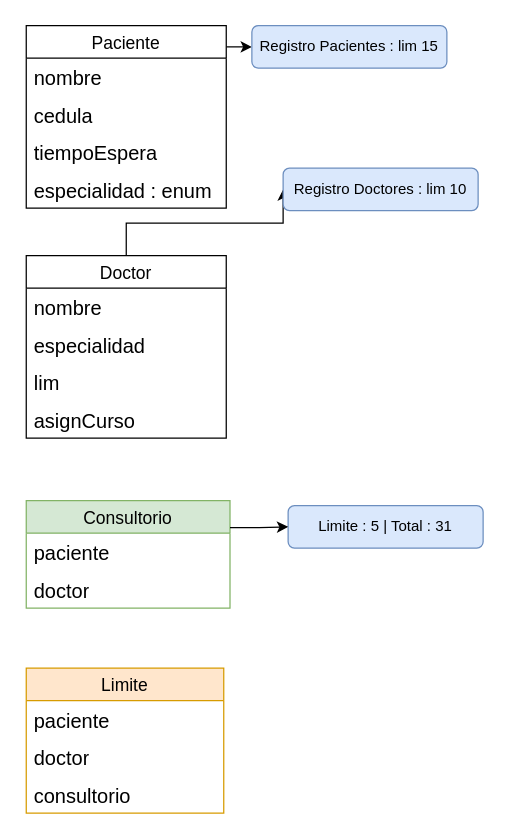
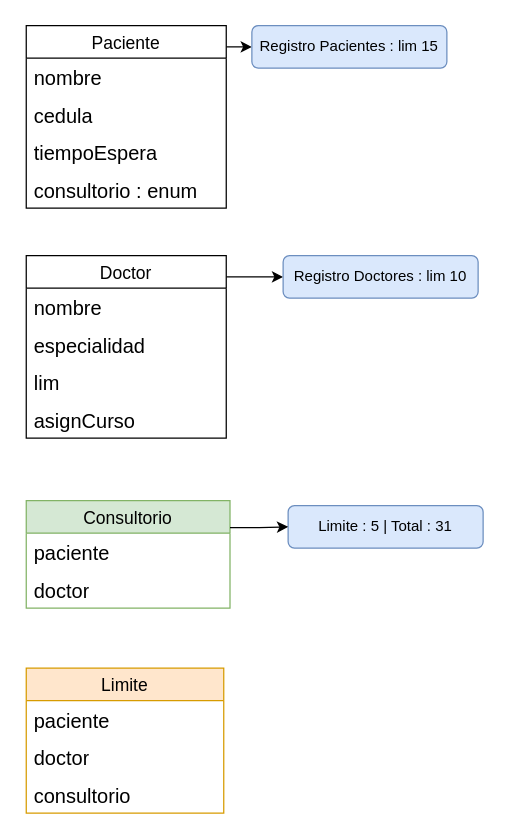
(381, 189) -> (381, 277)
(125, 191) -> (122, 191)
